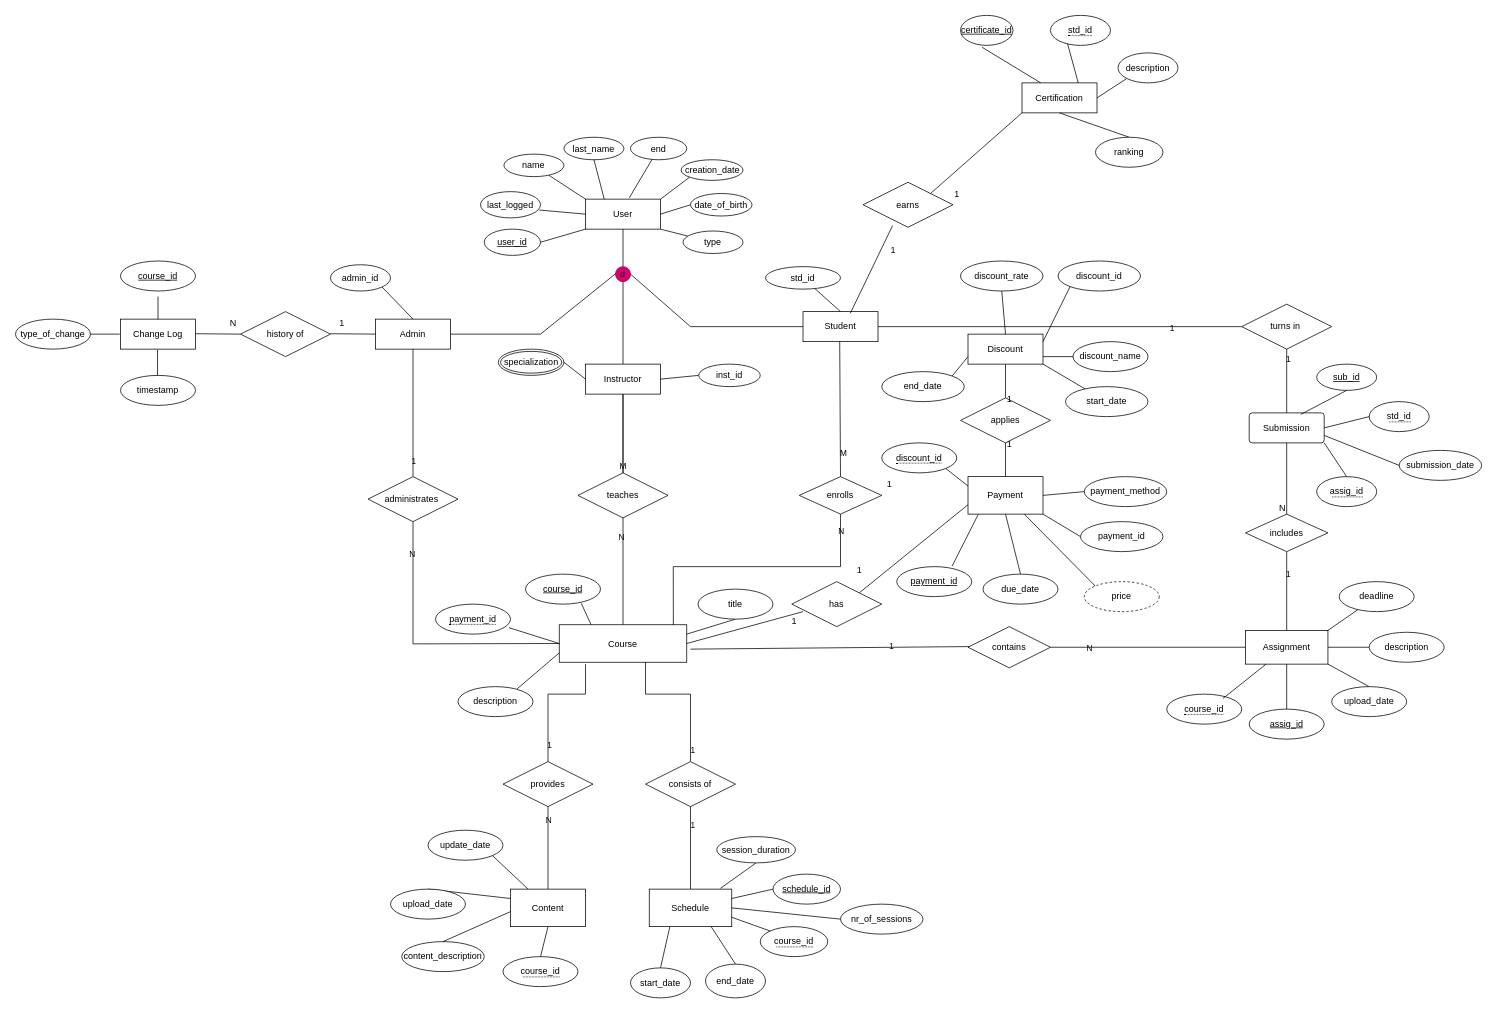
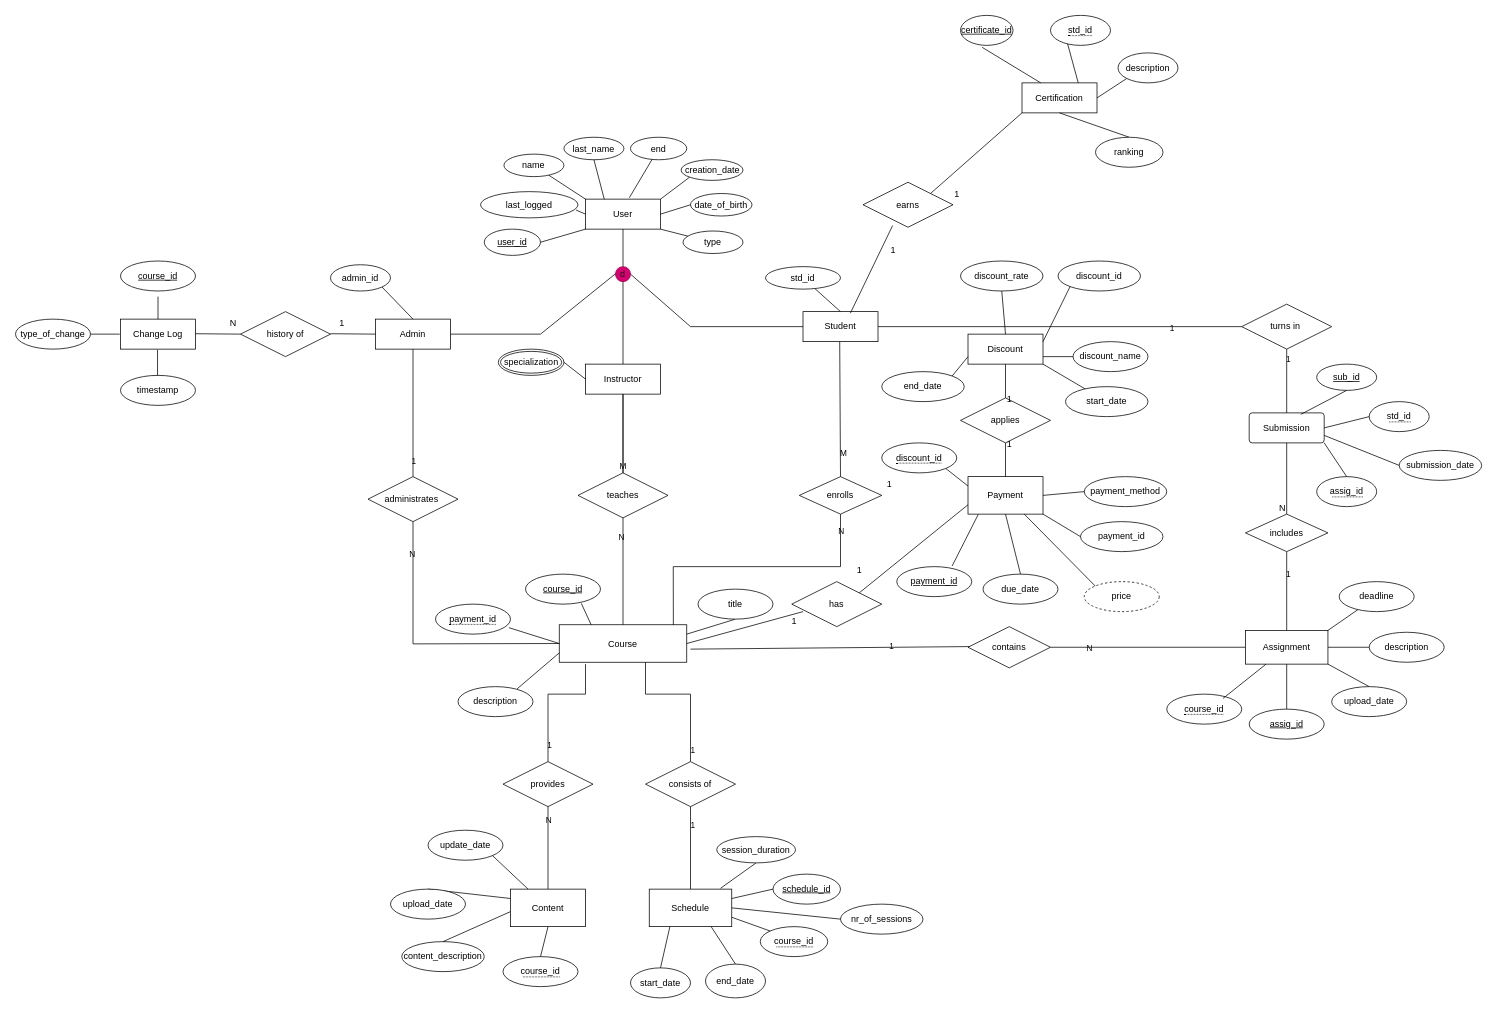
(510, 205) -> (529, 205)
(729, 375) -> none
(680, 377) -> none
